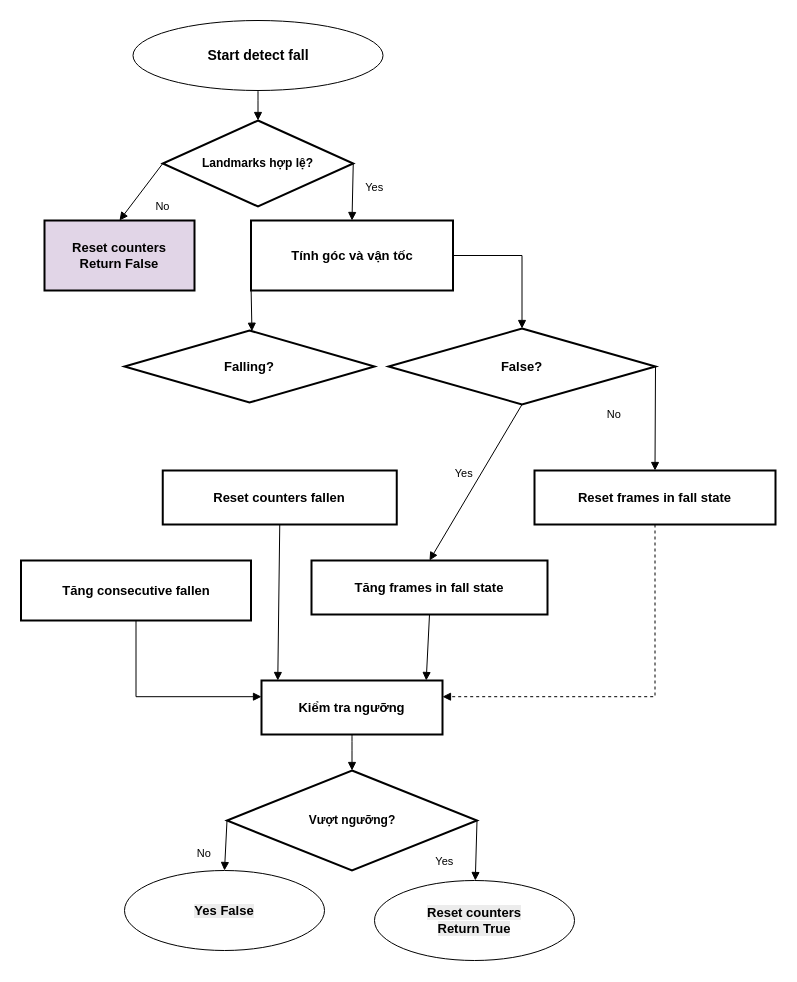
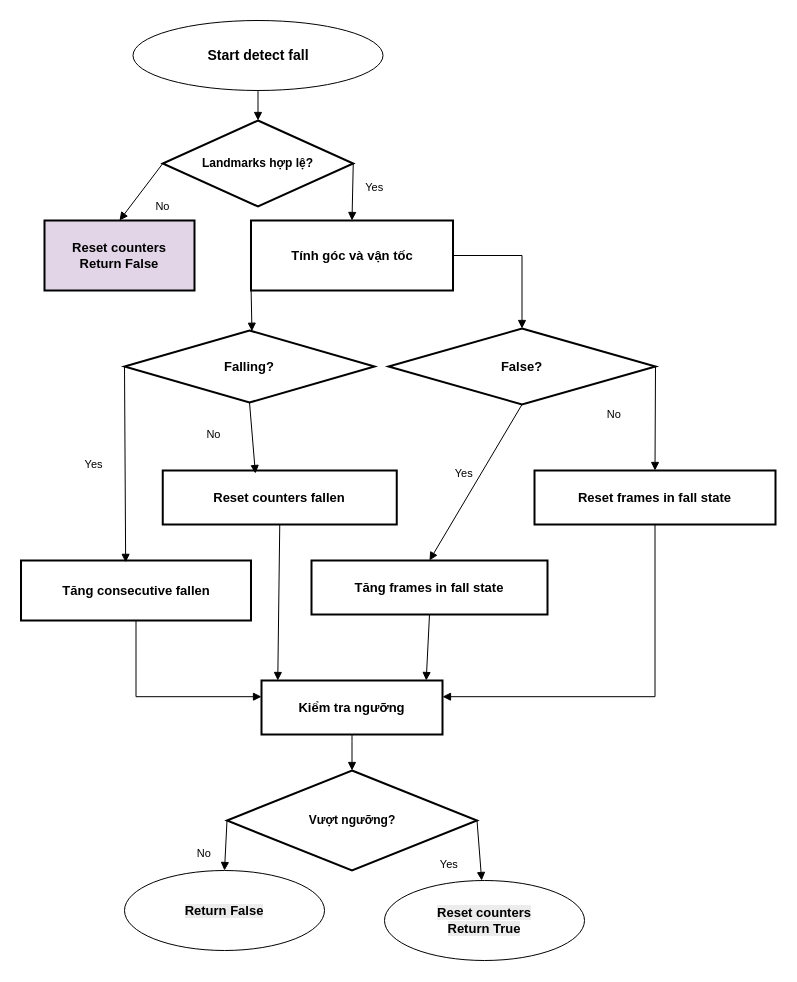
none -> (252, 433)
none -> (125, 460)
(639, 697) -> (639, 697)
(225, 911) -> (225, 911)
(475, 921) -> (485, 921)
